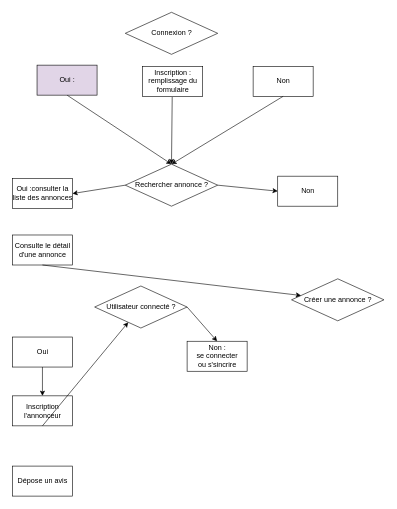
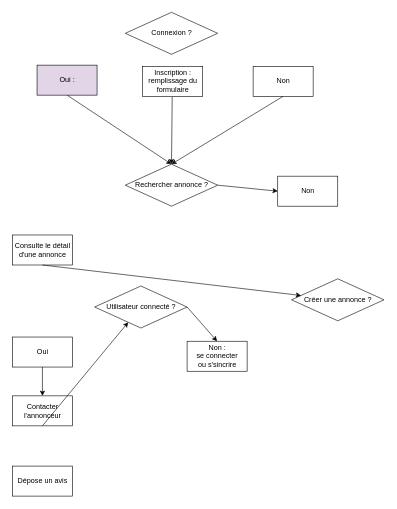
(101, 189) -> none
(42, 194) -> none
(43, 411) -> (43, 411)
